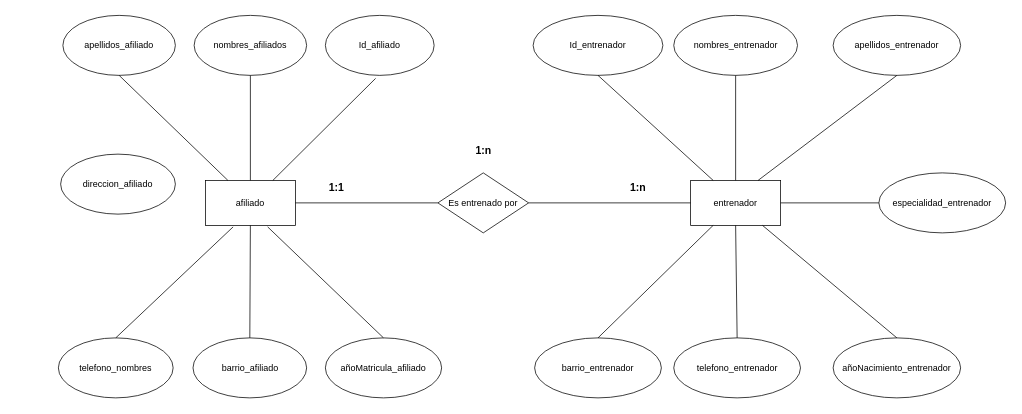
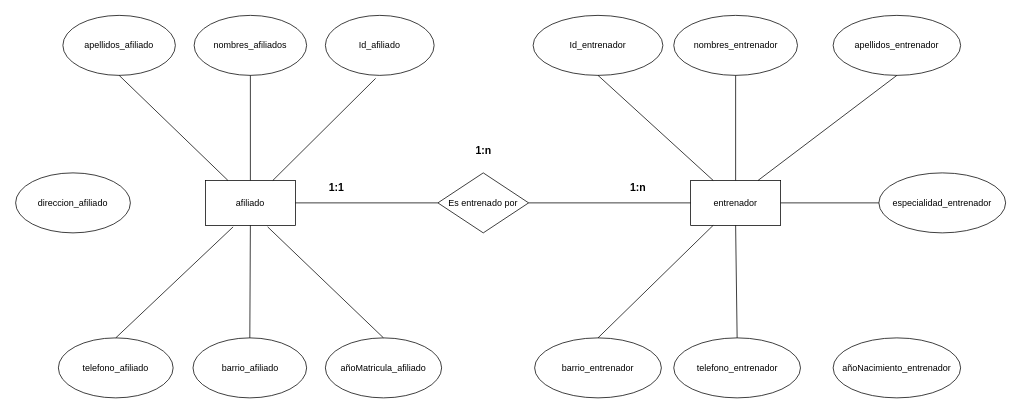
(118, 184) -> (73, 203)
(829, 281) -> none
(116, 368) -> (116, 368)
